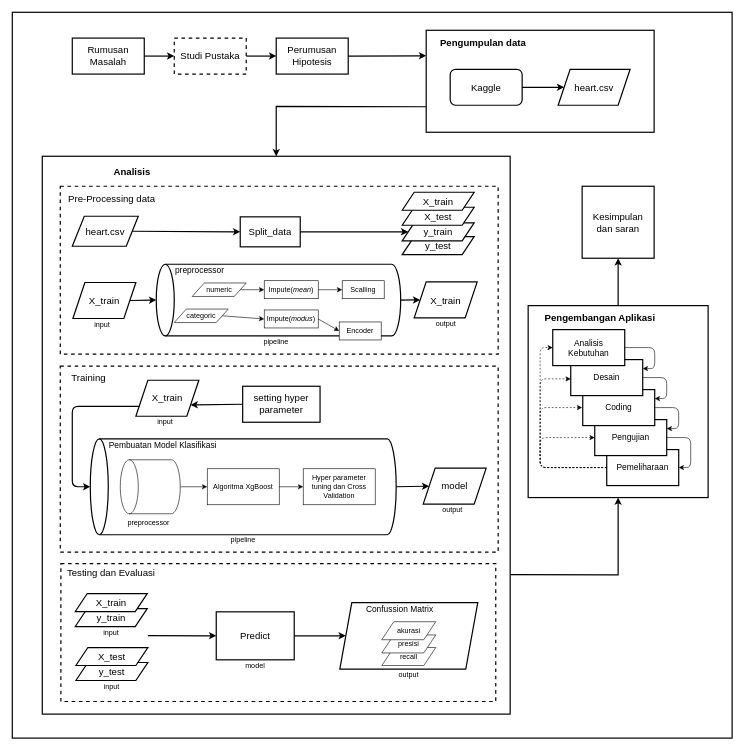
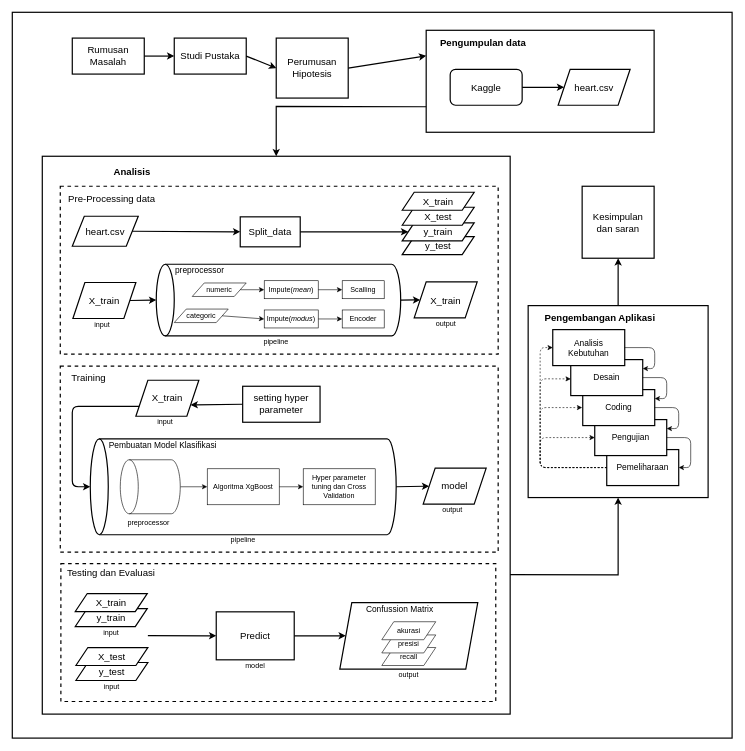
(210, 56) -> (210, 56)
(312, 56) -> (312, 68)
(360, 331) -> (363, 319)
